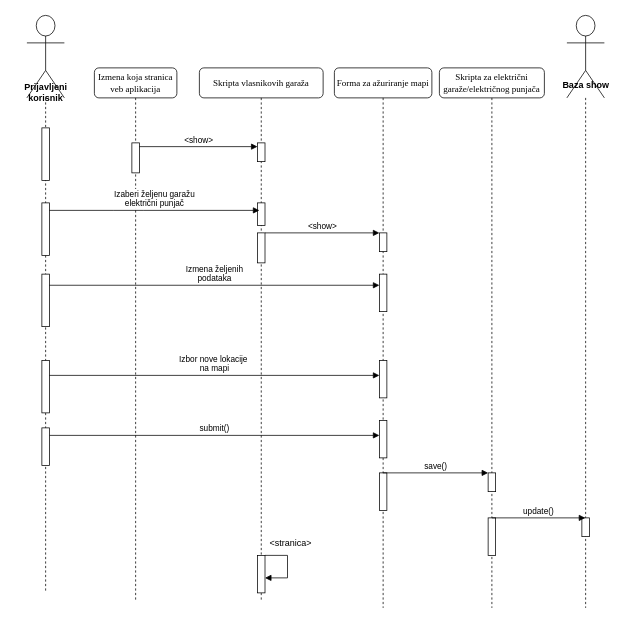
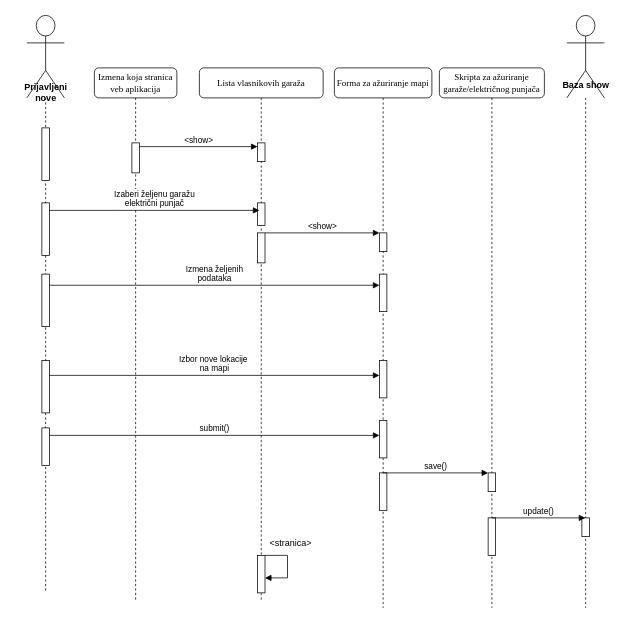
(261, 83) -> (261, 83)
(492, 83) -> (492, 83)
(46, 93) -> (46, 93)
